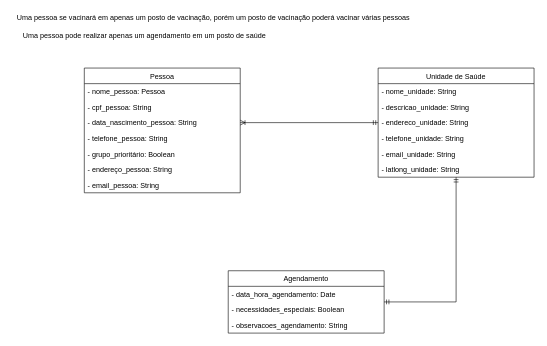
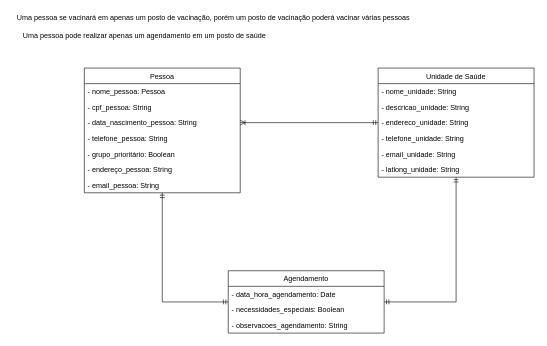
none -> (162, 248)
